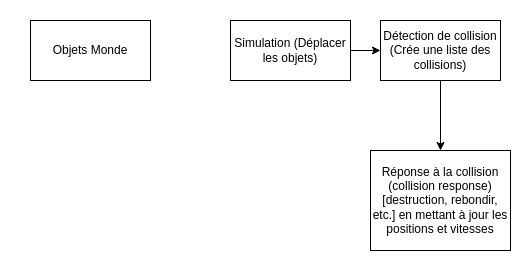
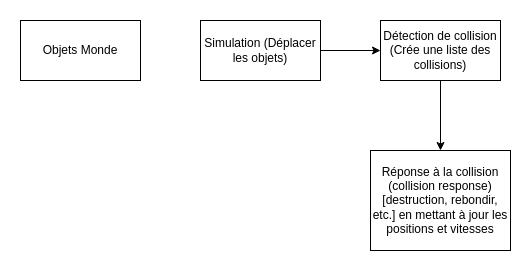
(91, 51) -> (81, 51)
(291, 51) -> (261, 51)
